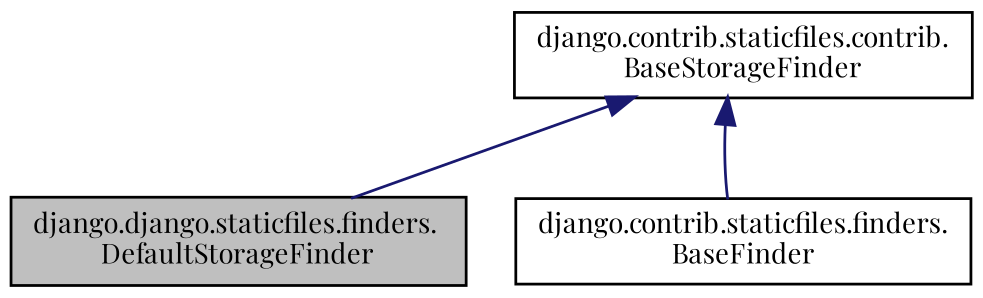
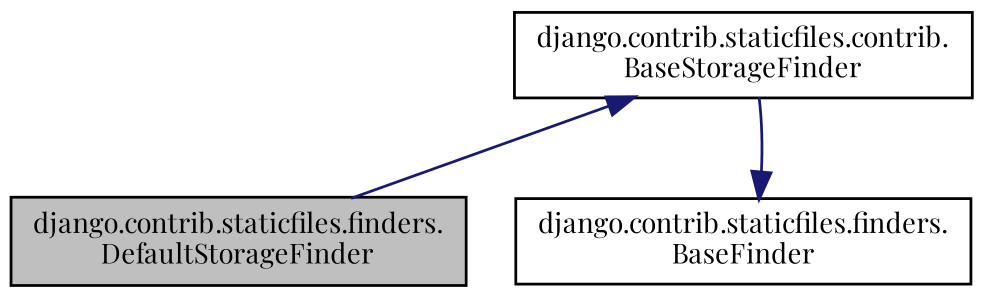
(725, 162) -> (762, 134)
(239, 241) -> (239, 241)
